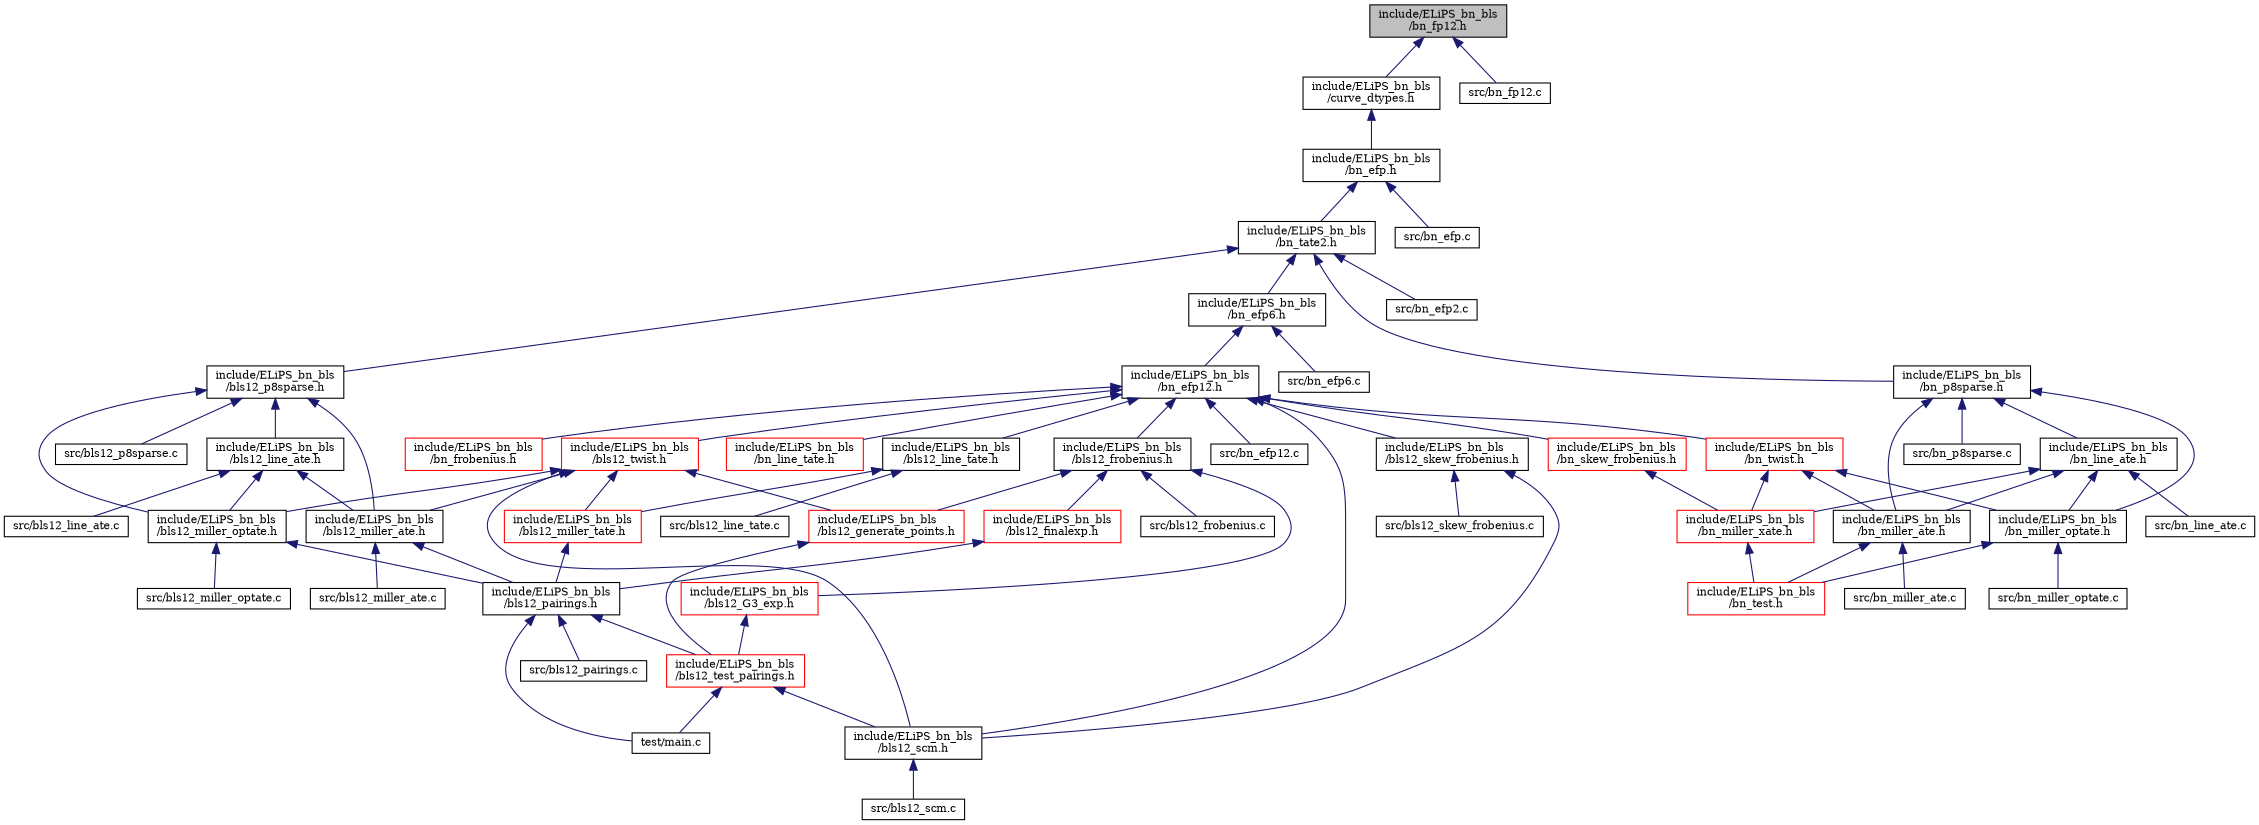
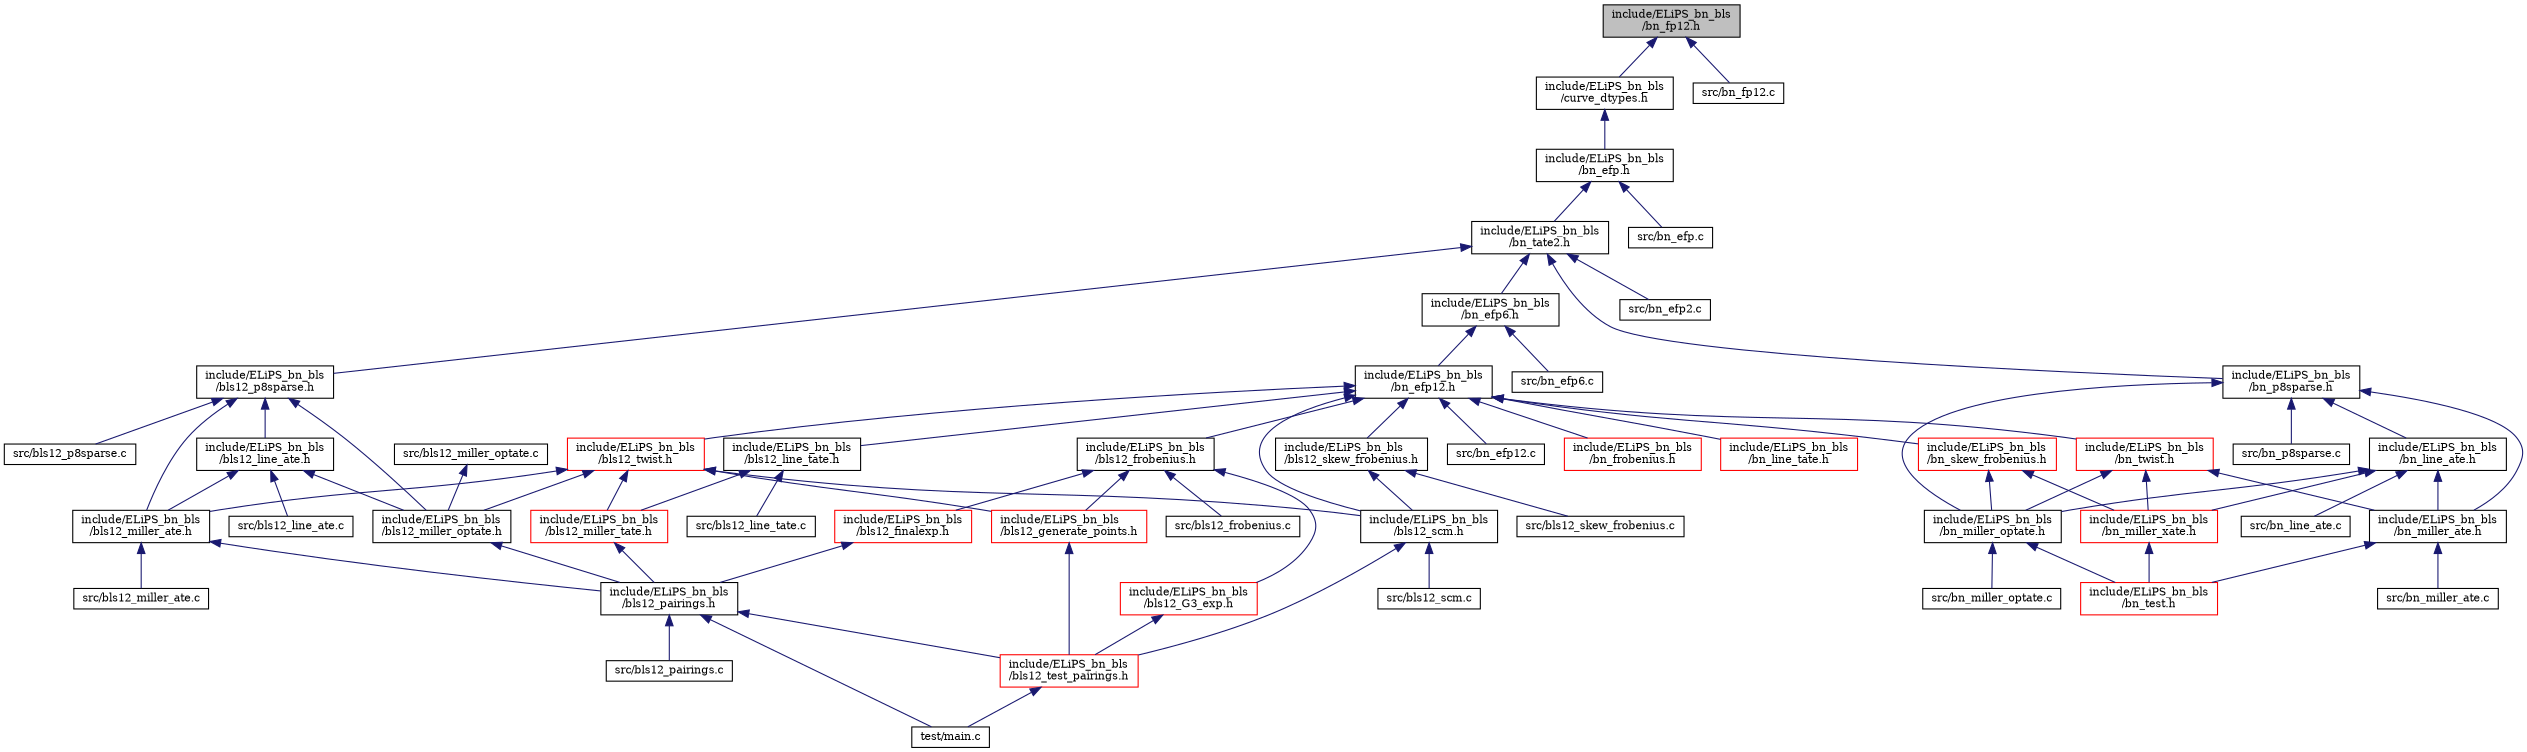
none -> (1991, 496)
(215, 571) -> (456, 493)
(830, 709) -> (1272, 613)
